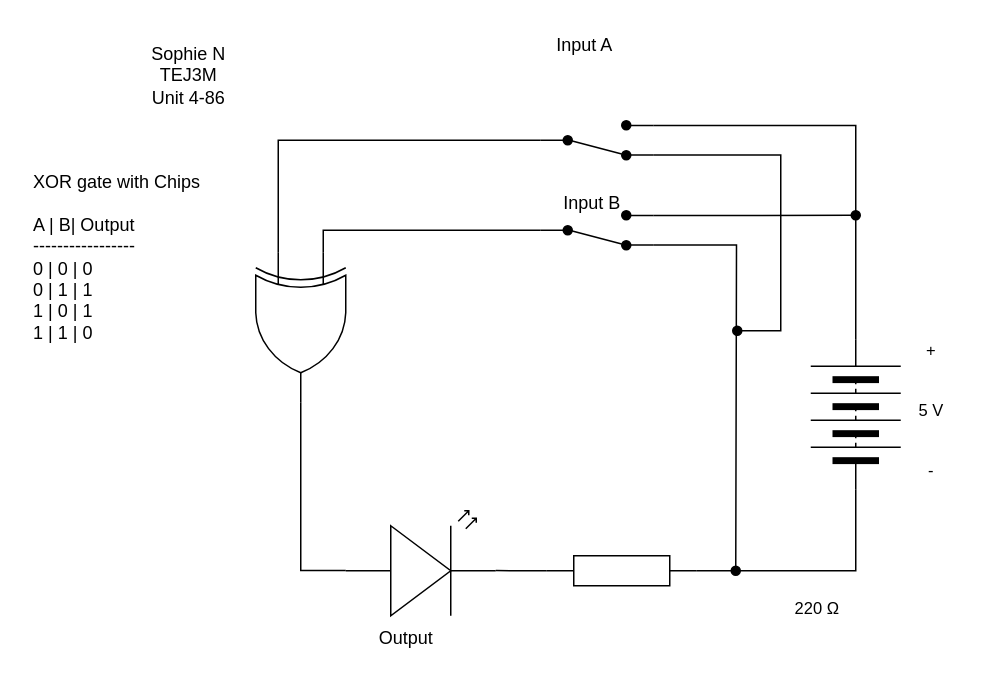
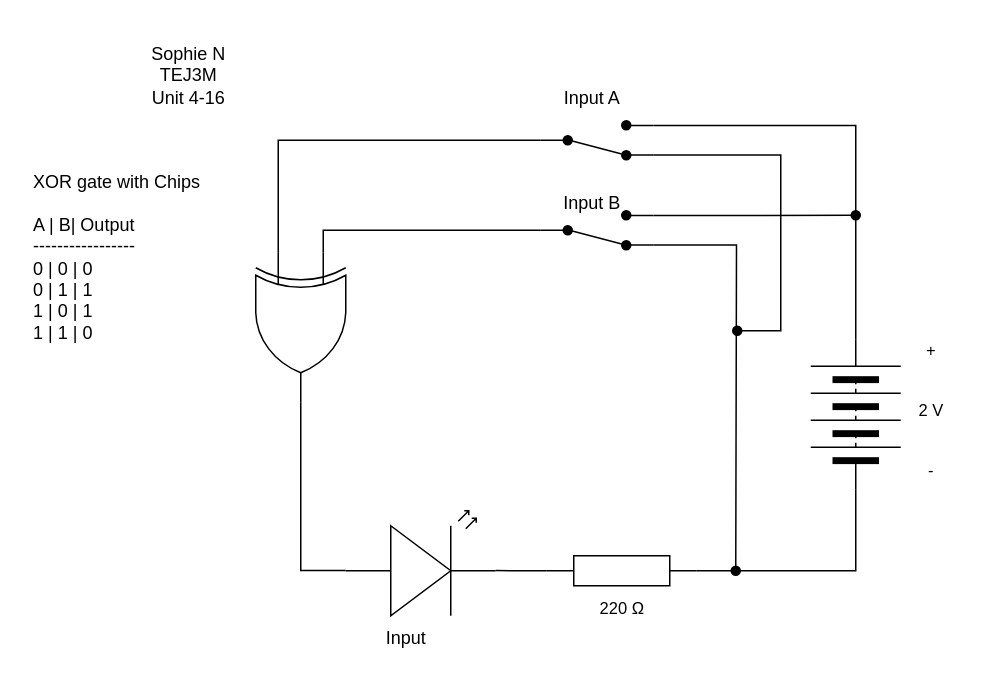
(584, 46) -> (592, 98)
(189, 76) -> (189, 76)
(932, 410) -> (932, 410)
(817, 608) -> (622, 608)
(407, 638) -> (407, 638)
